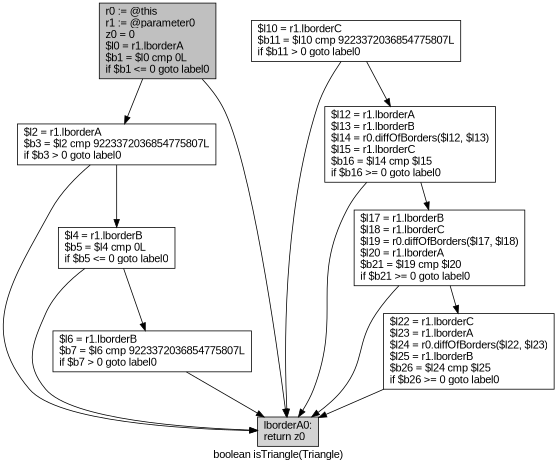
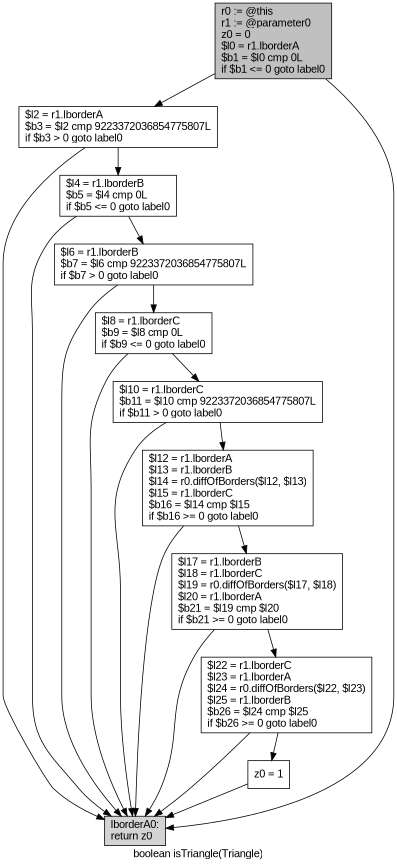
none -> (154, 333)
none -> (269, 775)
